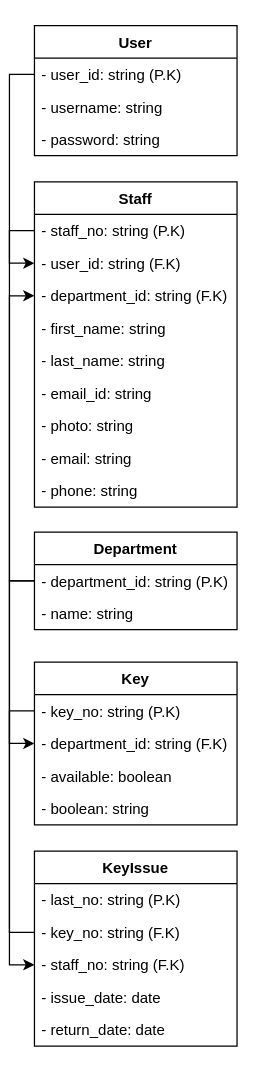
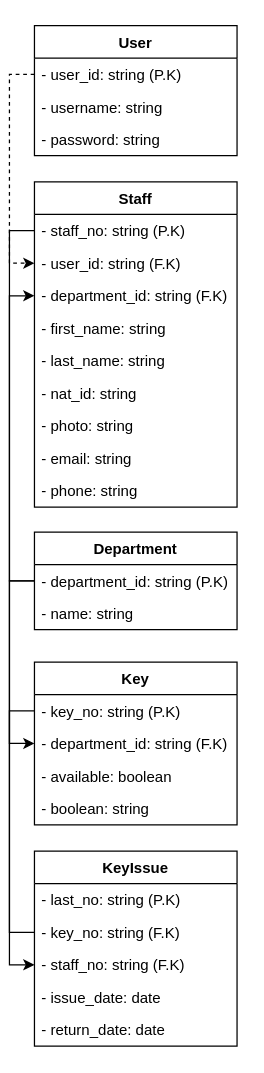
(9, 139) -> (9, 139)
(104, 395) -> (99, 395)
